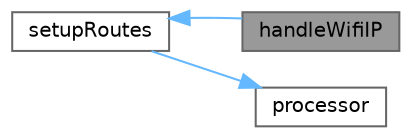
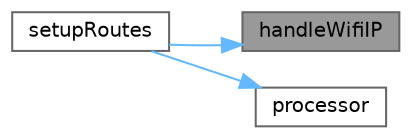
(216, 18) -> (195, 45)
